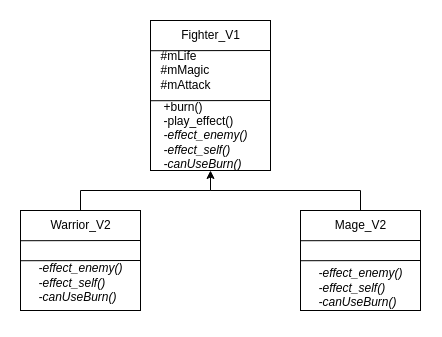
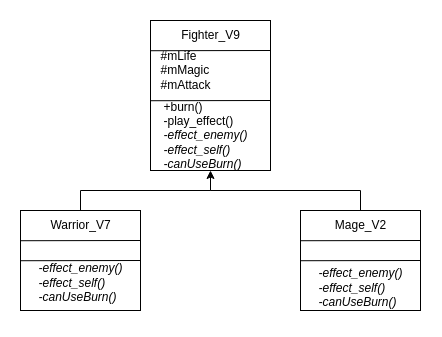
(211, 36) -> (211, 36)
(81, 226) -> (81, 226)
